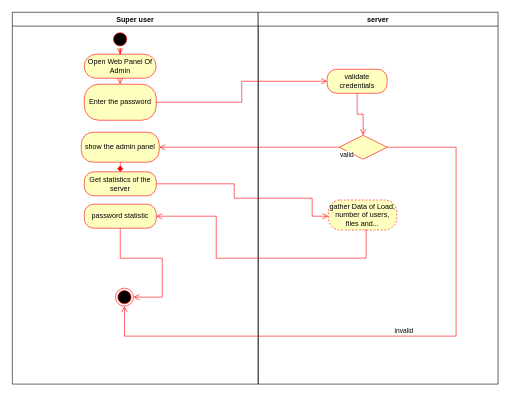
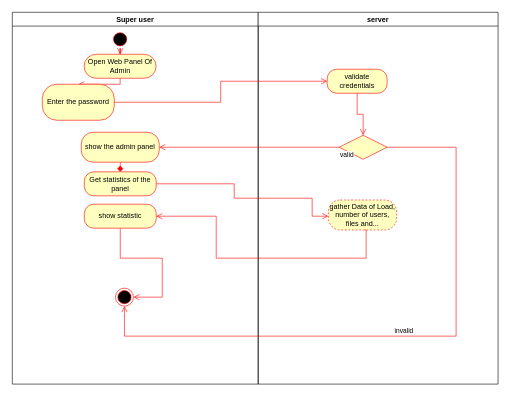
(120, 102) -> (78, 102)
(120, 184) -> (120, 184)
(120, 216) -> (120, 216)
